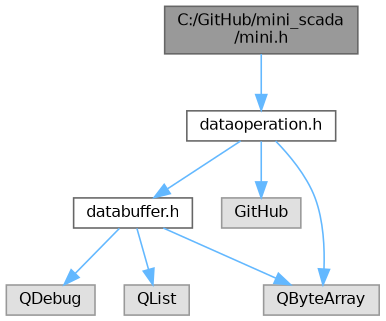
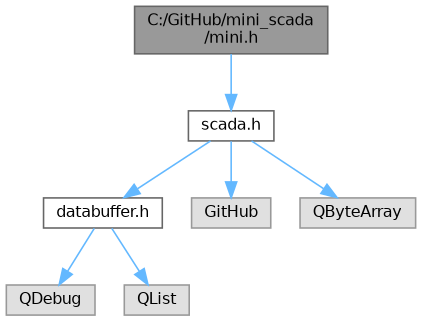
(261, 126) -> (231, 126)
(220, 253) -> none
